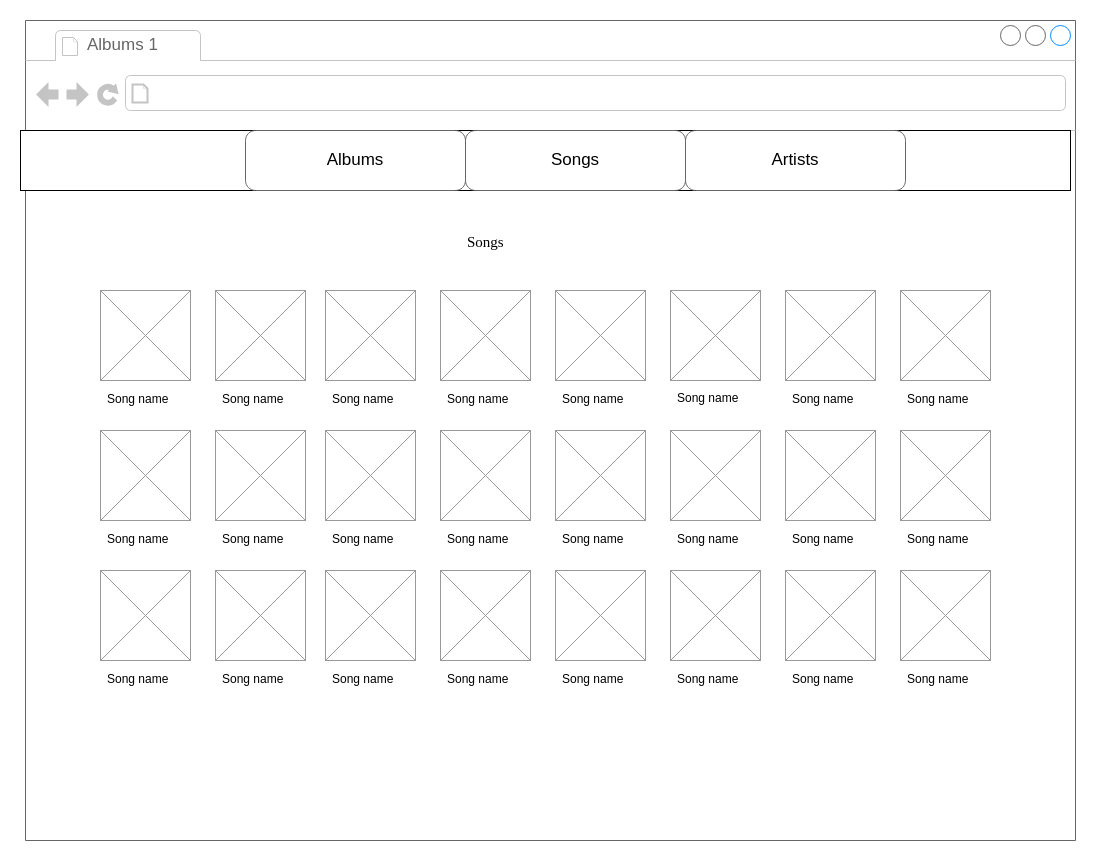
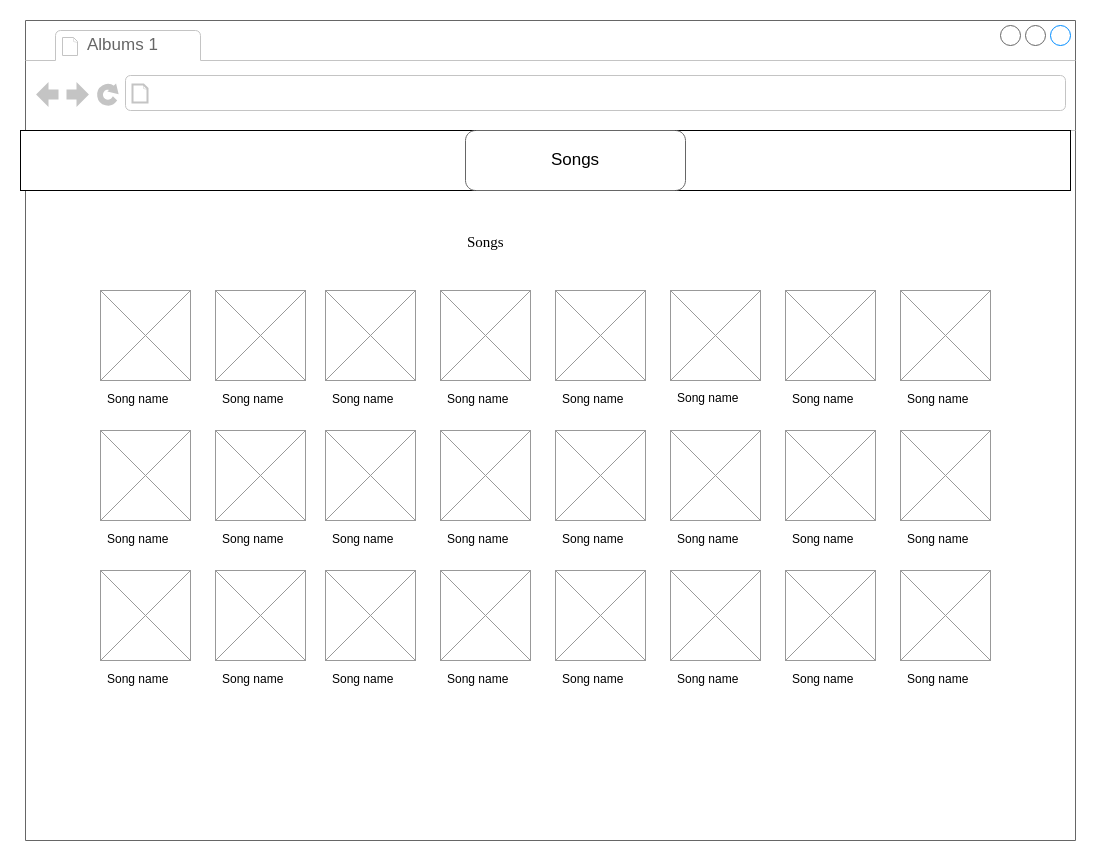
(356, 161) -> none
(796, 161) -> none
